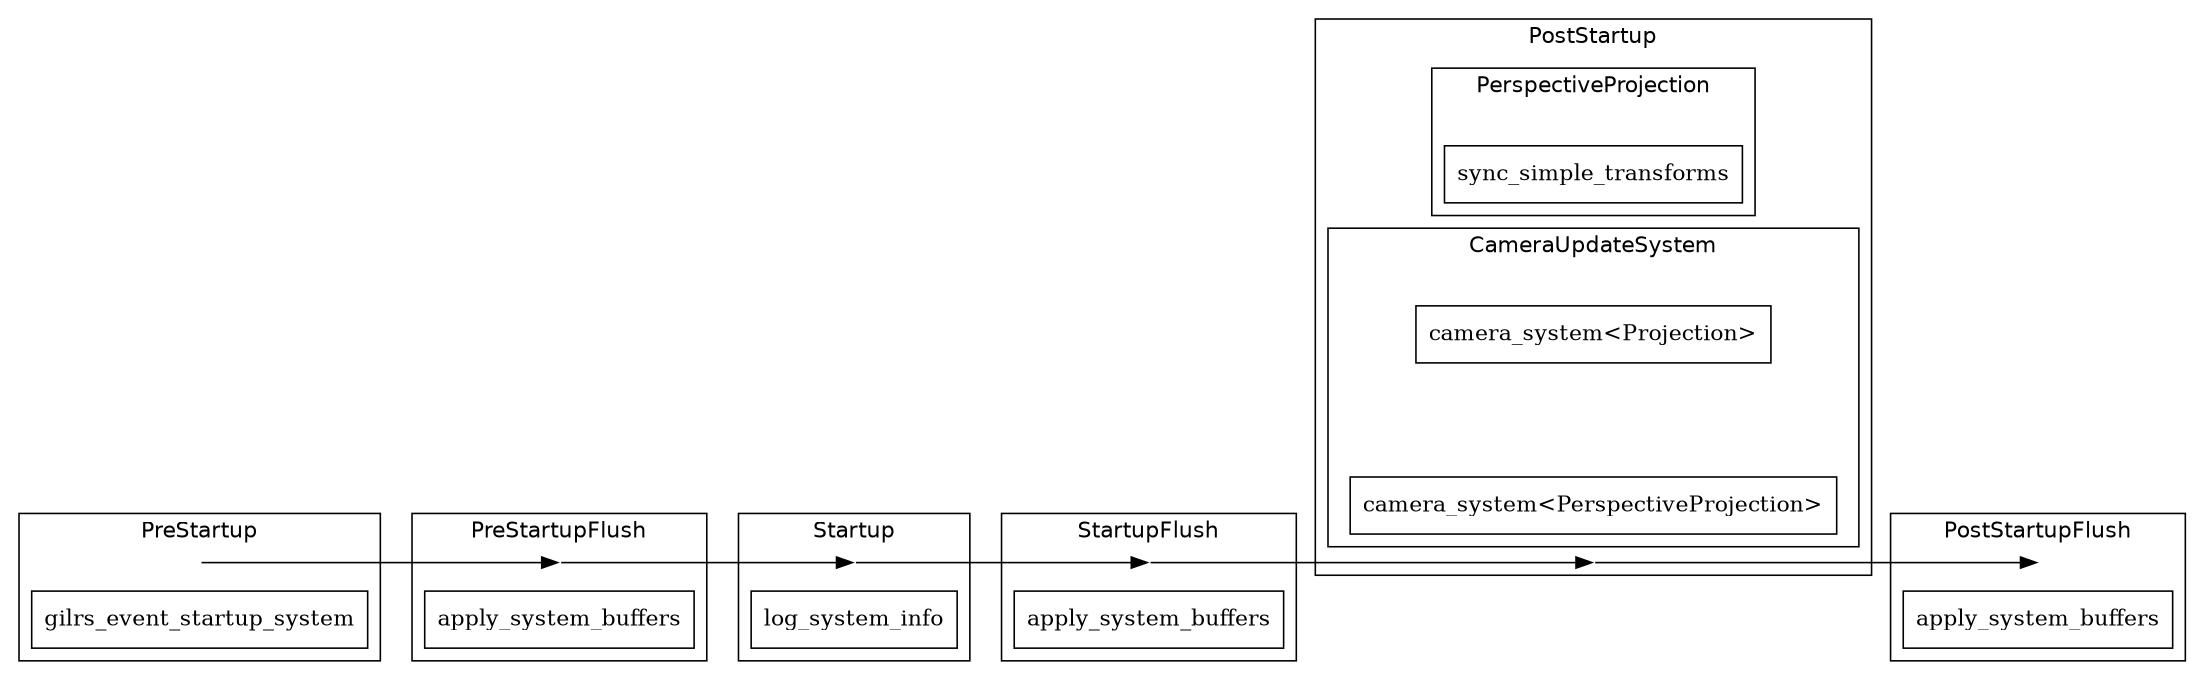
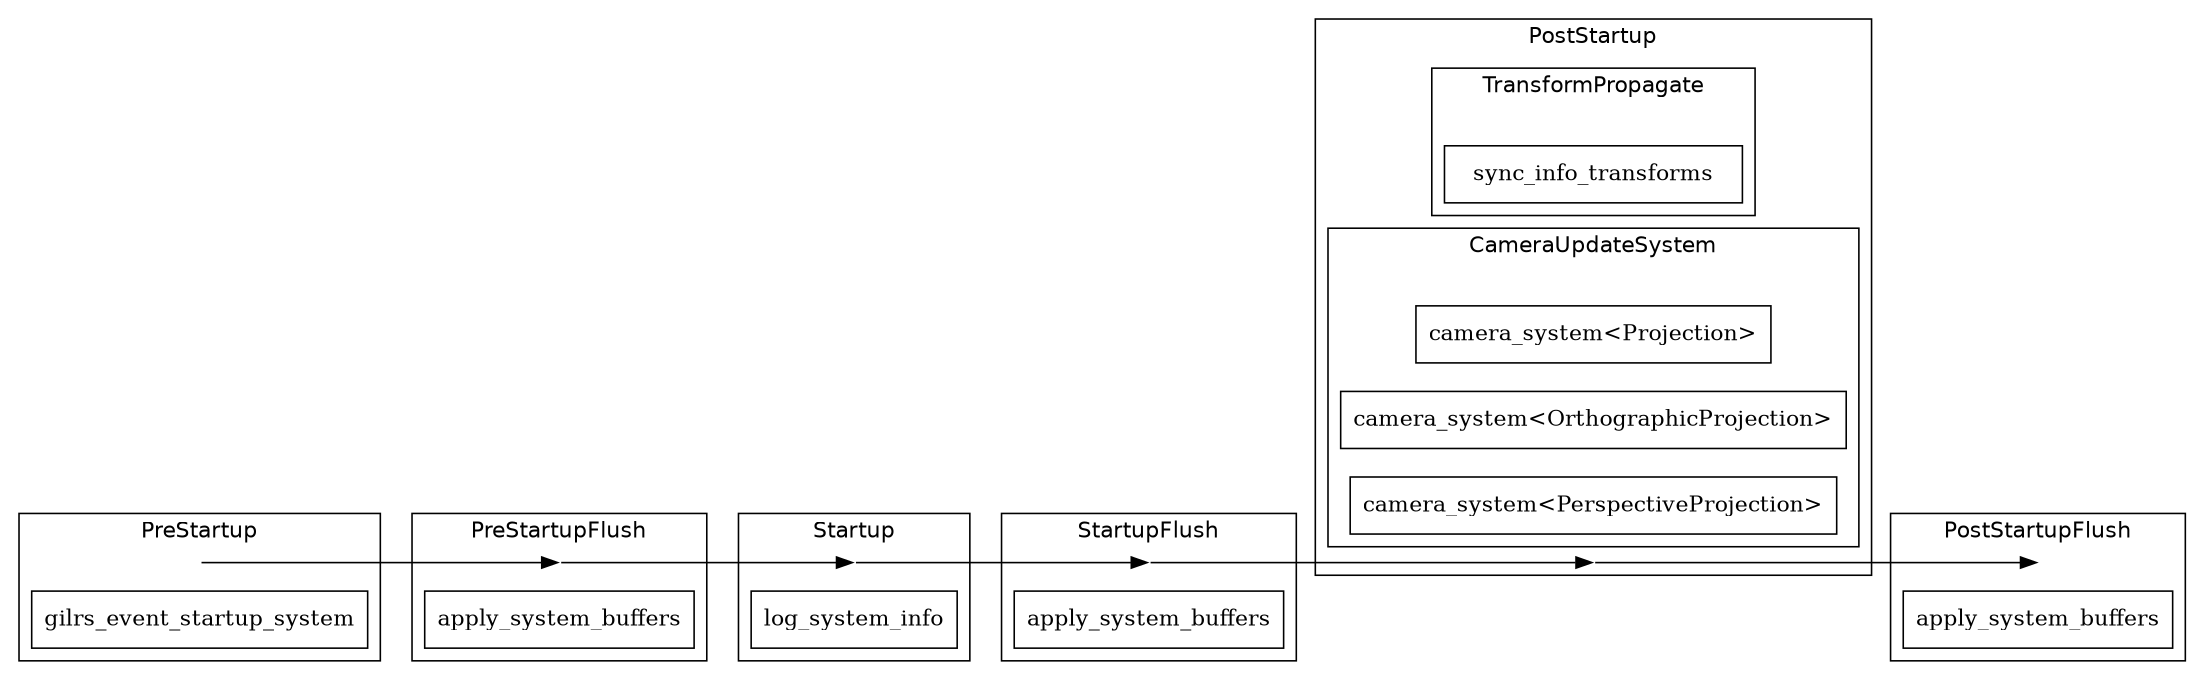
(1593, 86) -> (1593, 86)
(1593, 174) -> (1593, 174)
none -> (1593, 420)
